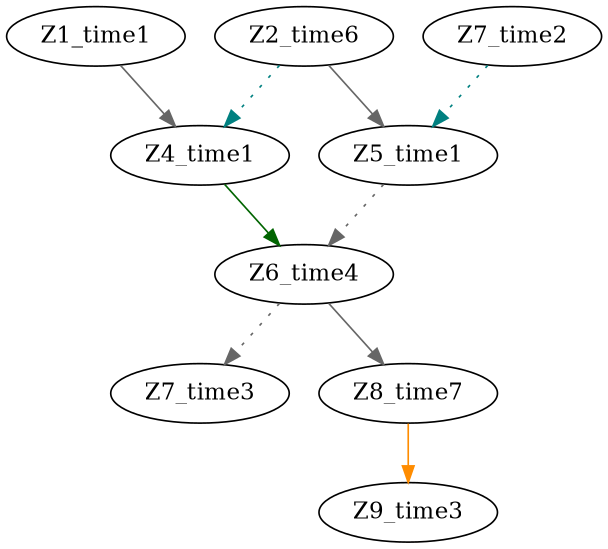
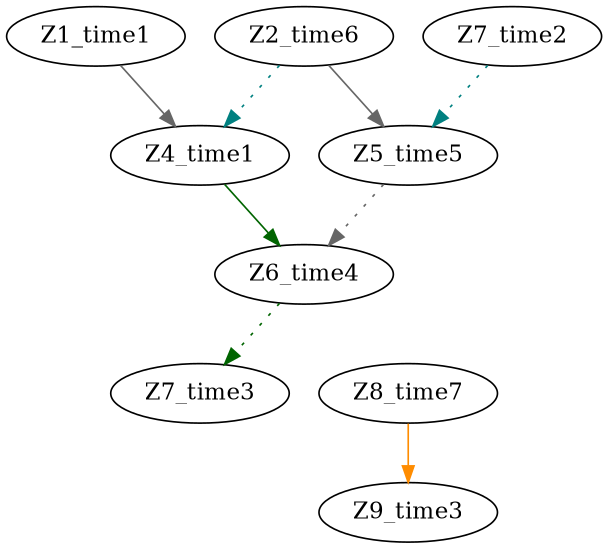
(408, 155) -> (408, 155)
(257, 328) -> (257, 328)
(351, 328) -> none
